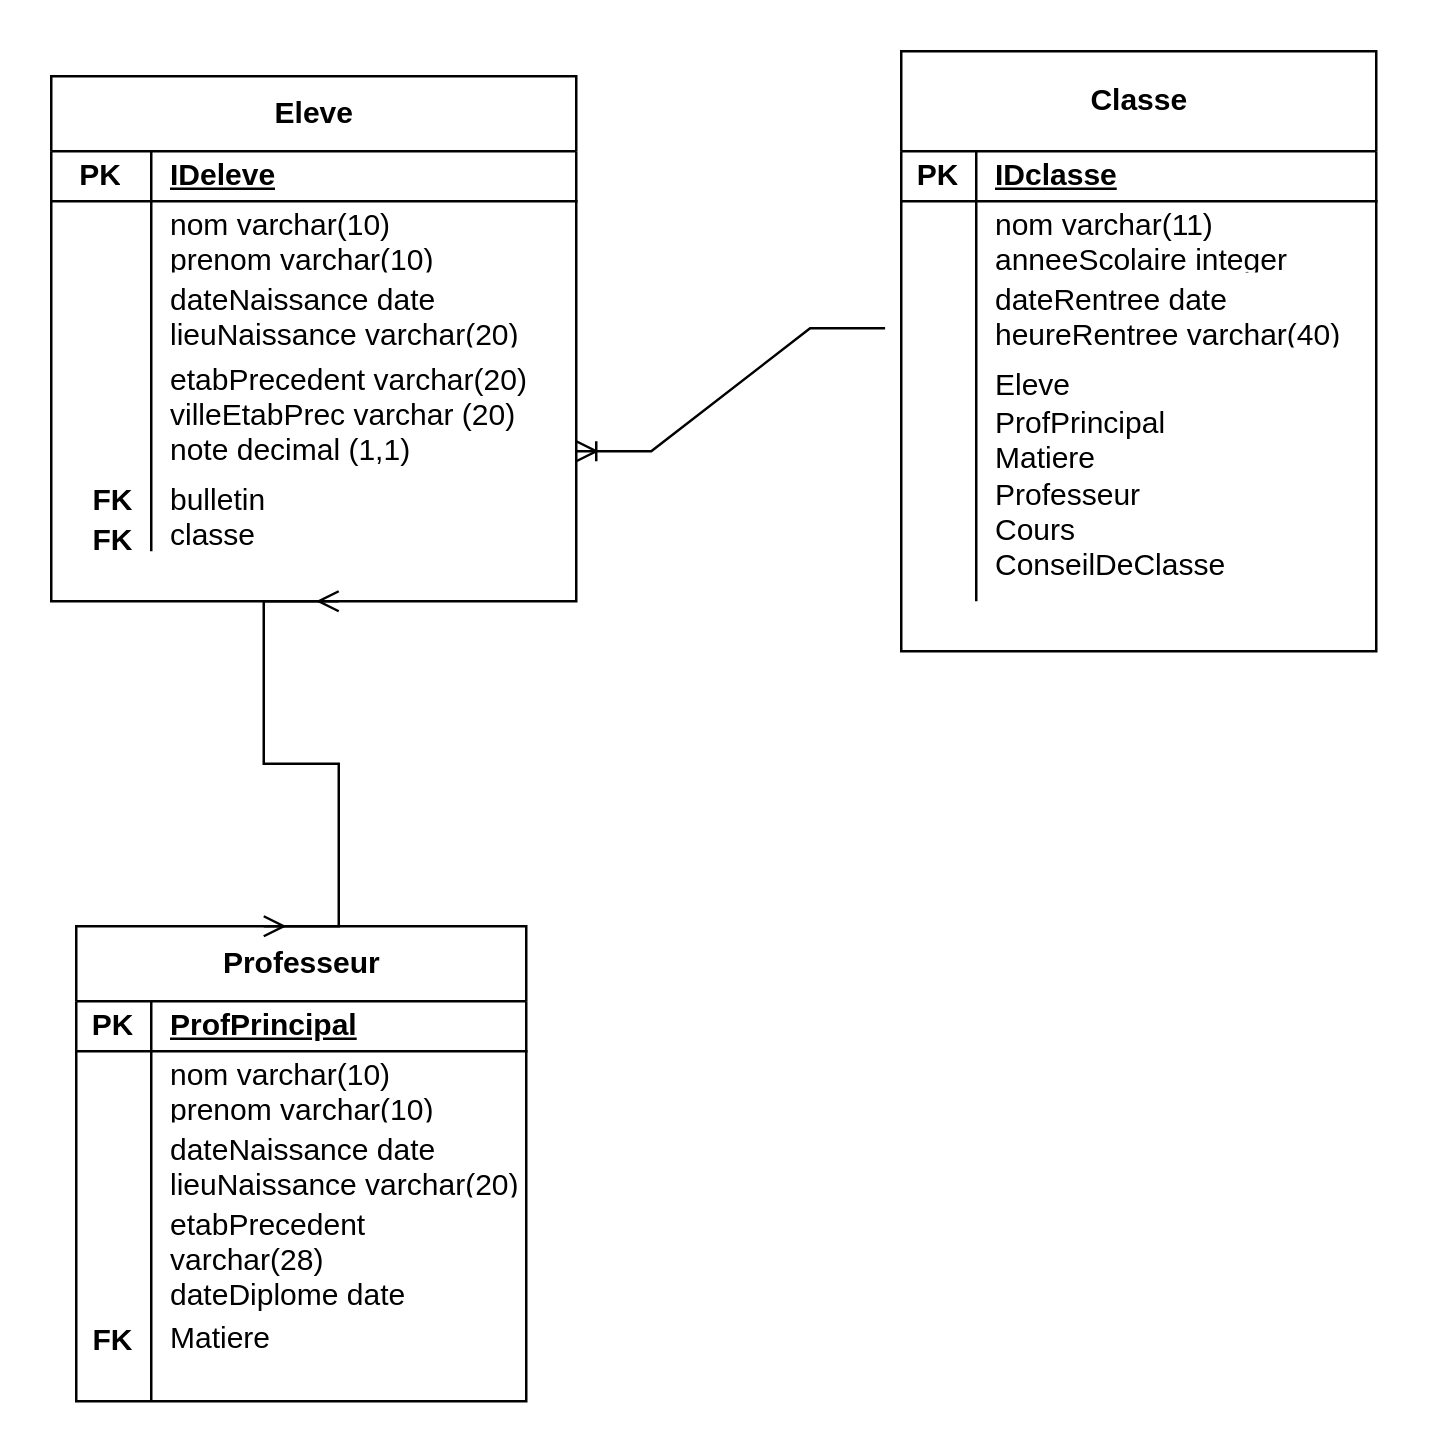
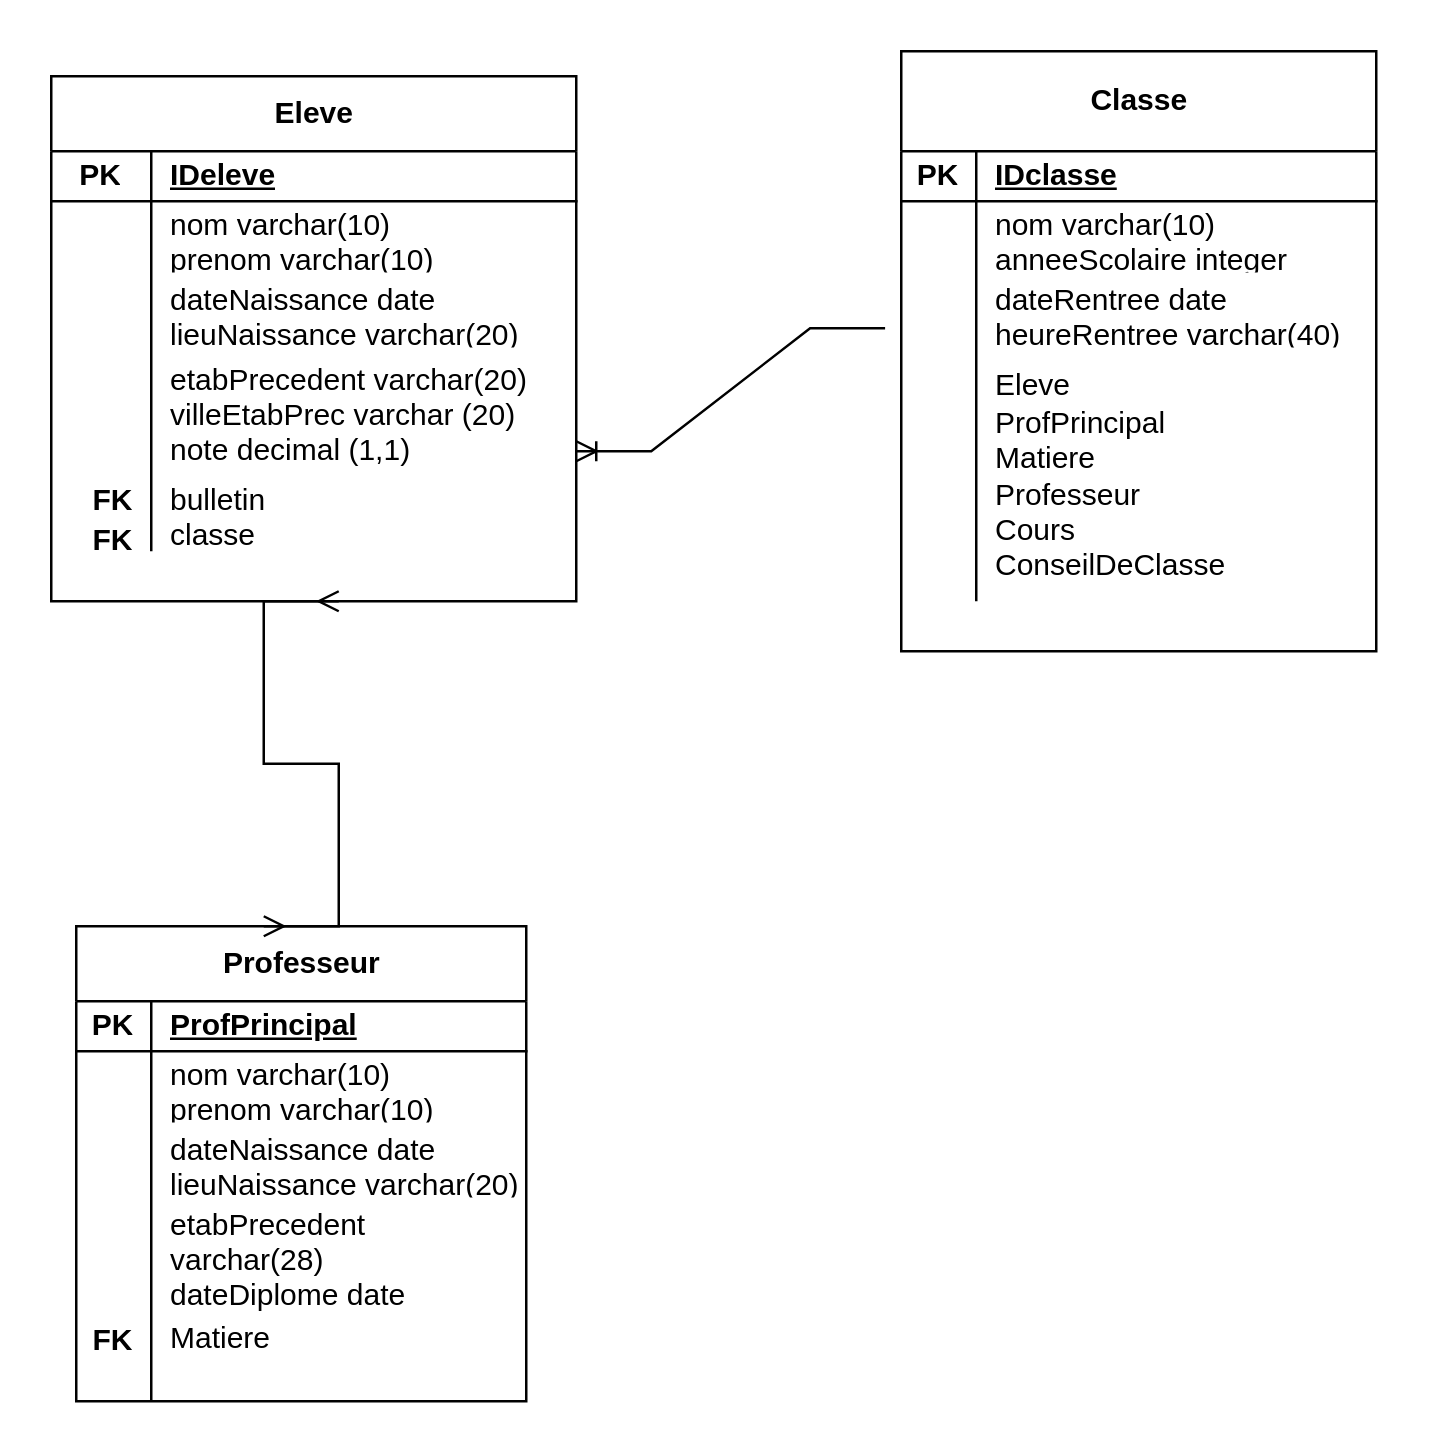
(1157, 239) -> (1157, 239)
